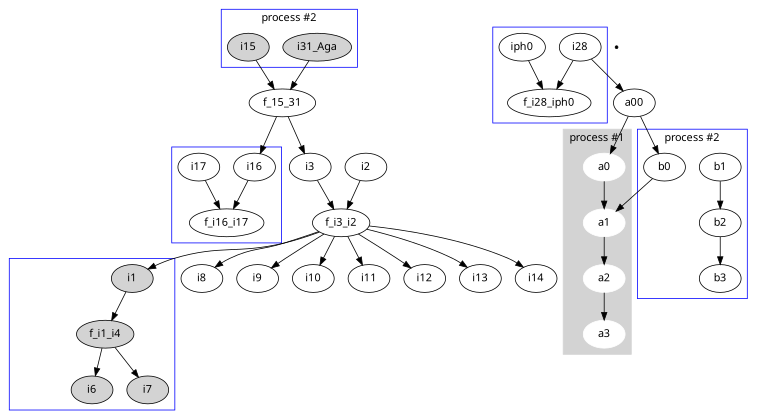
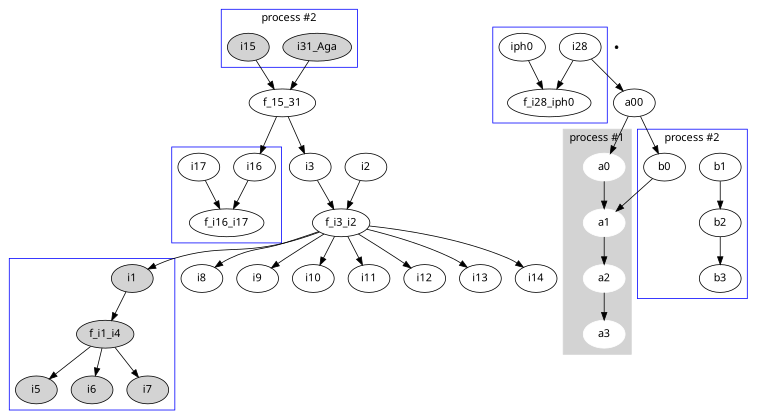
none -> (36, 390)
